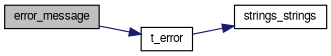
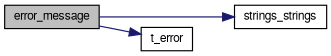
(208, 31) -> (161, 17)
